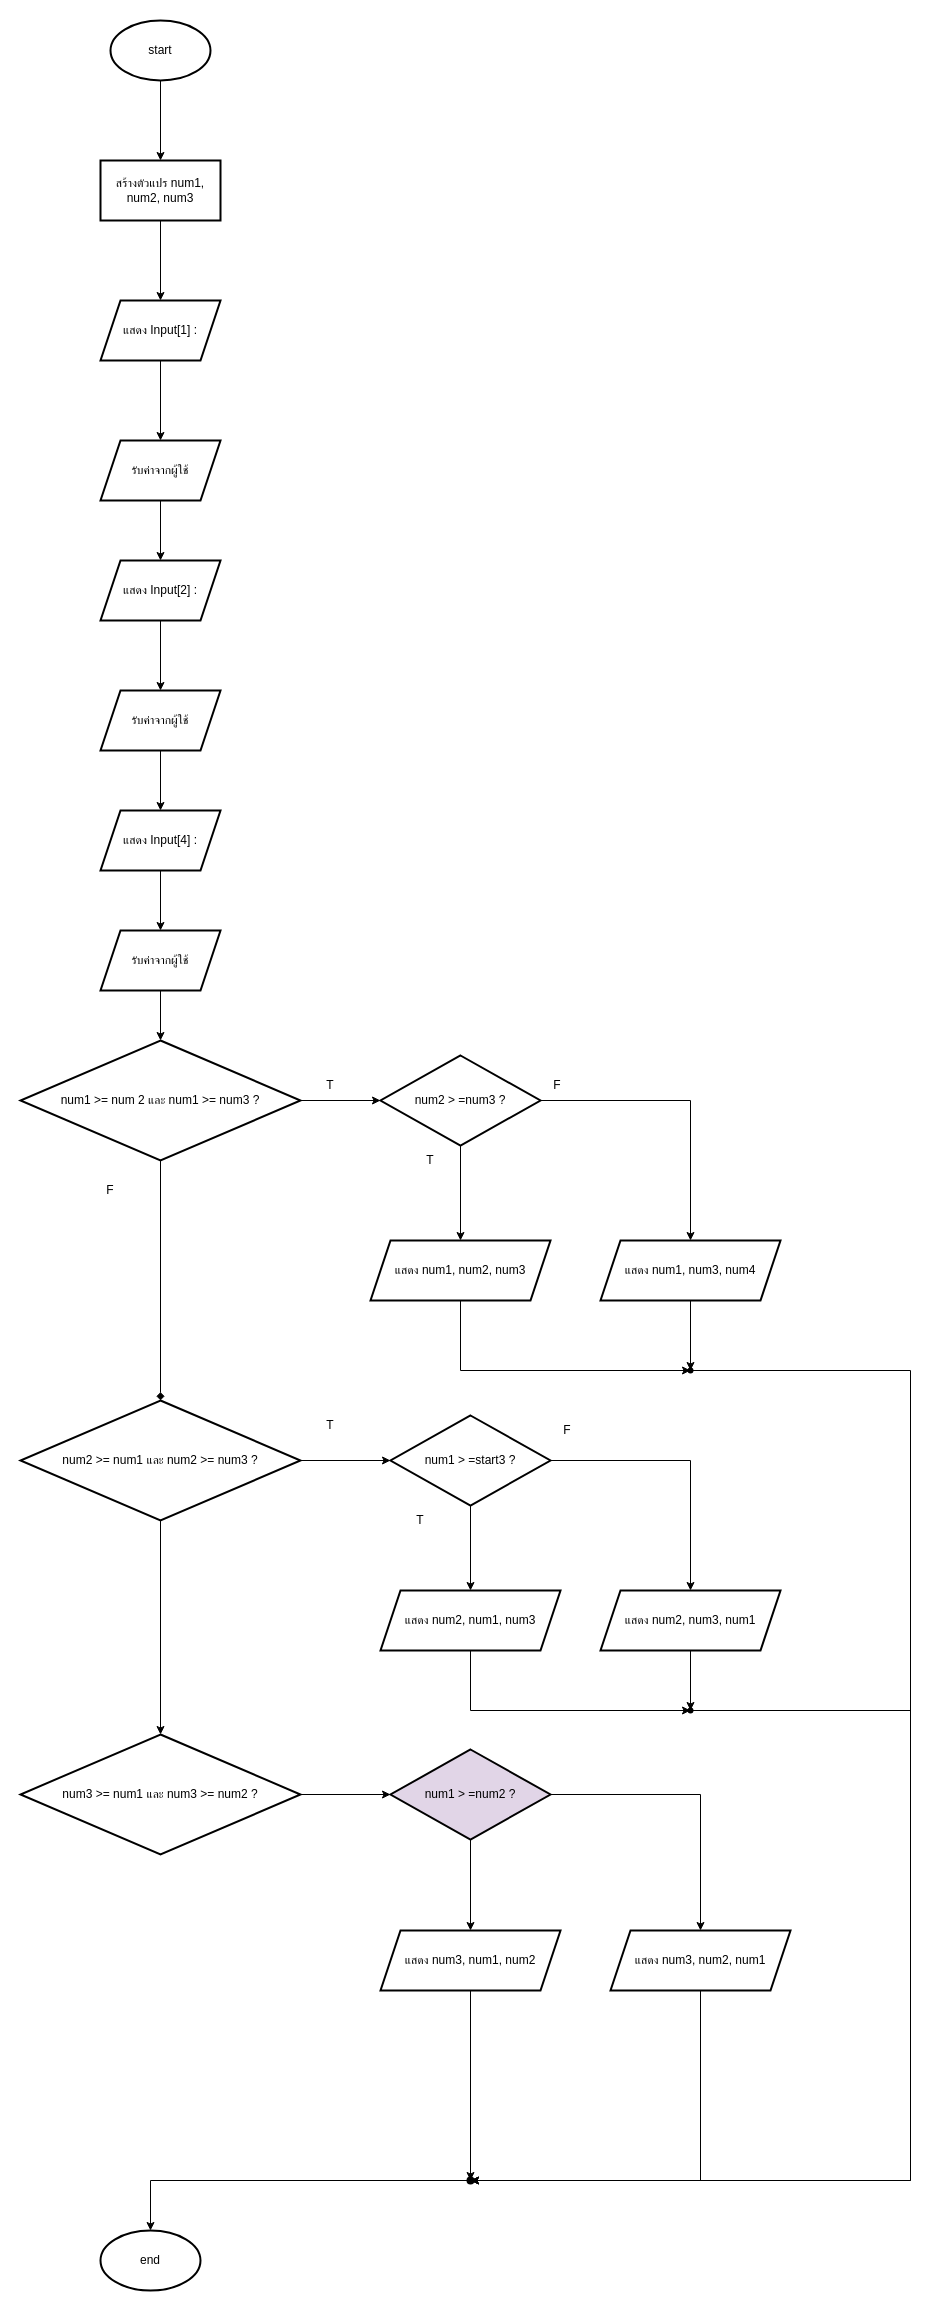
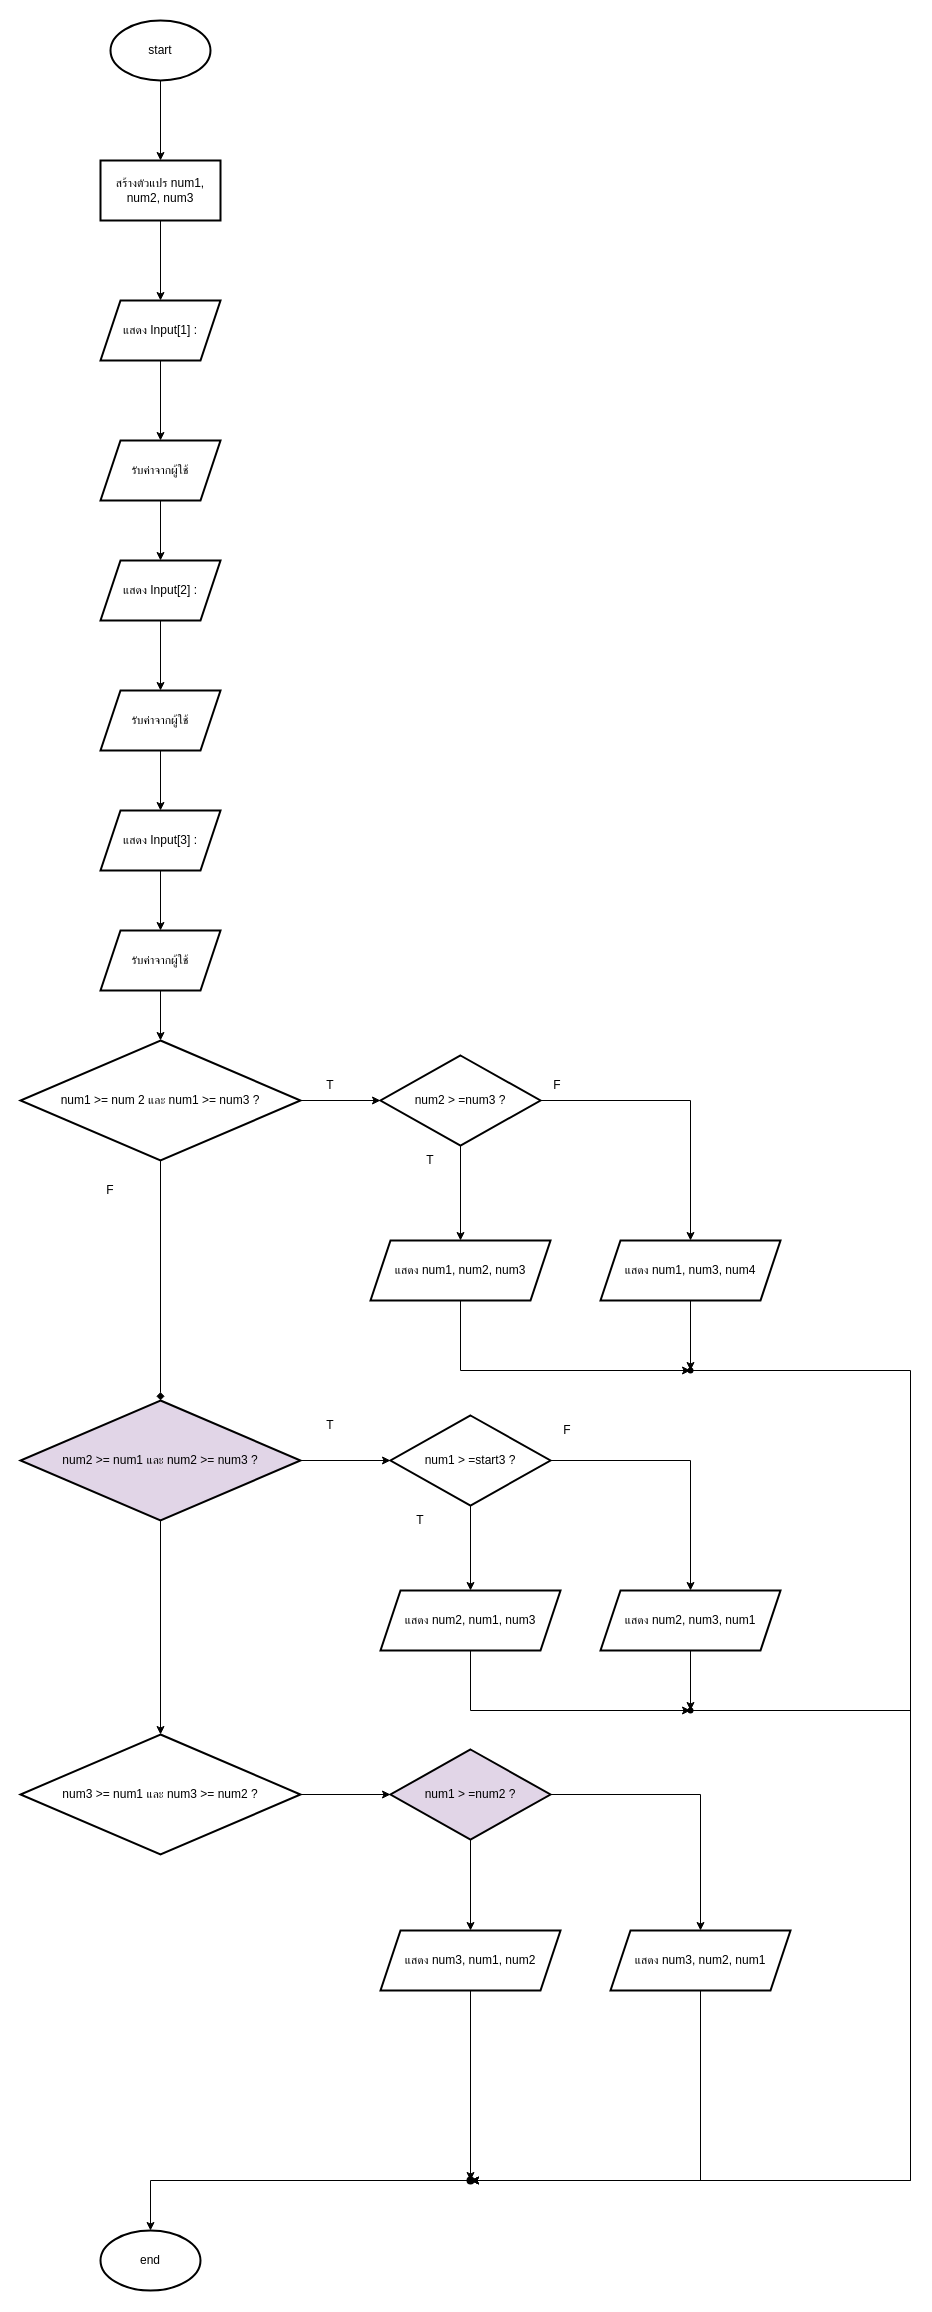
(161, 841) -> (161, 841)
(161, 1461) -> (161, 1461)
